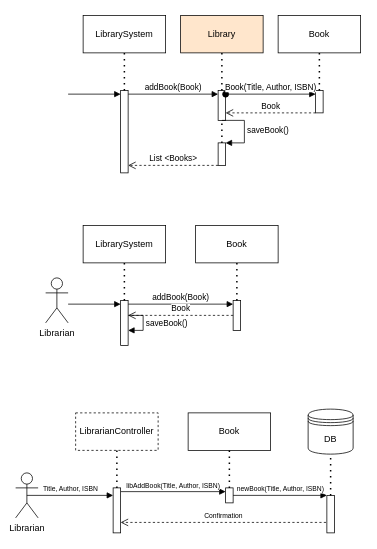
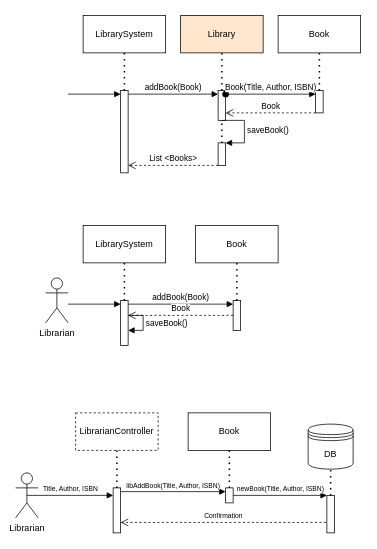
(330, 432) -> (330, 447)
